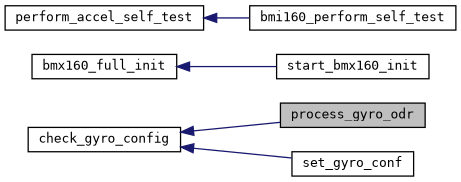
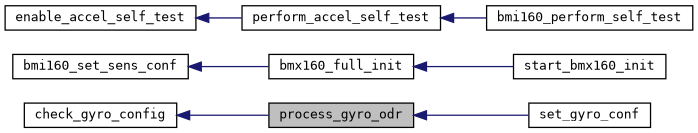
none -> (101, 18)
none -> (101, 67)
(243, 153) -> (478, 115)
